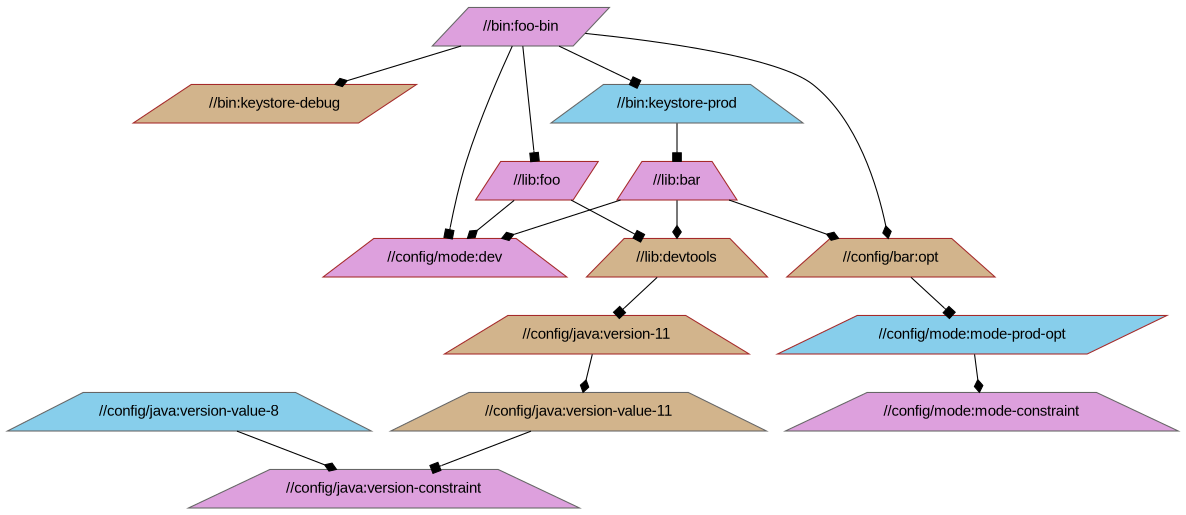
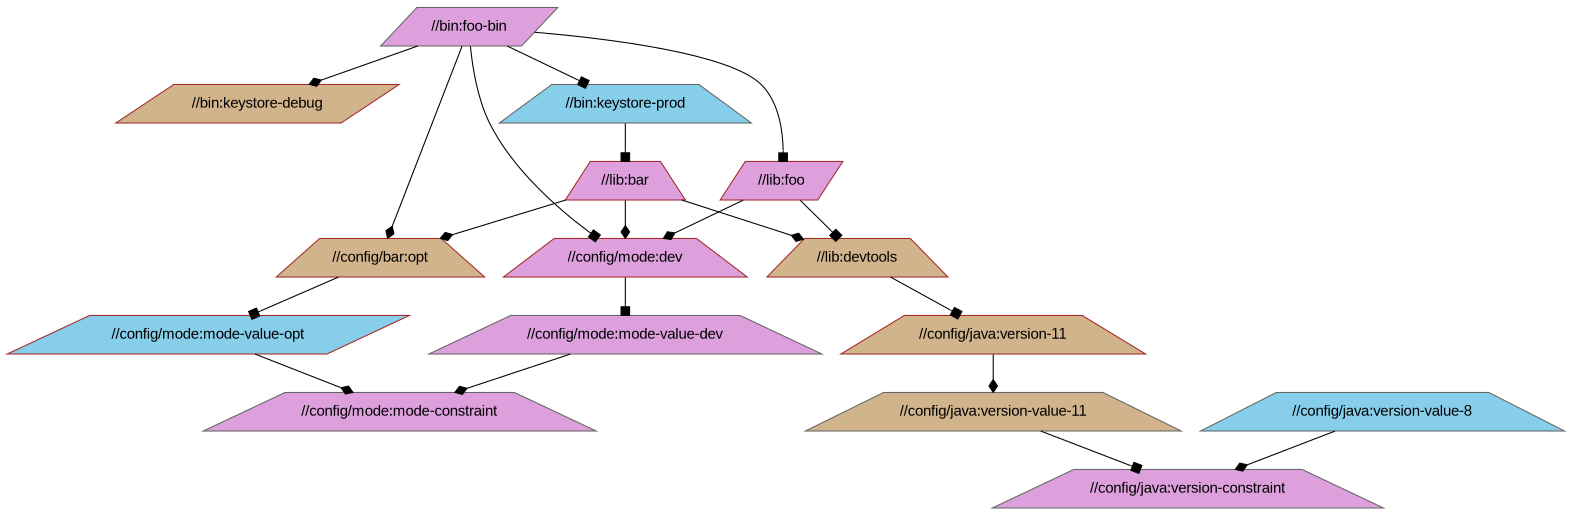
none -> (625, 335)
(972, 335) -> (208, 335)
